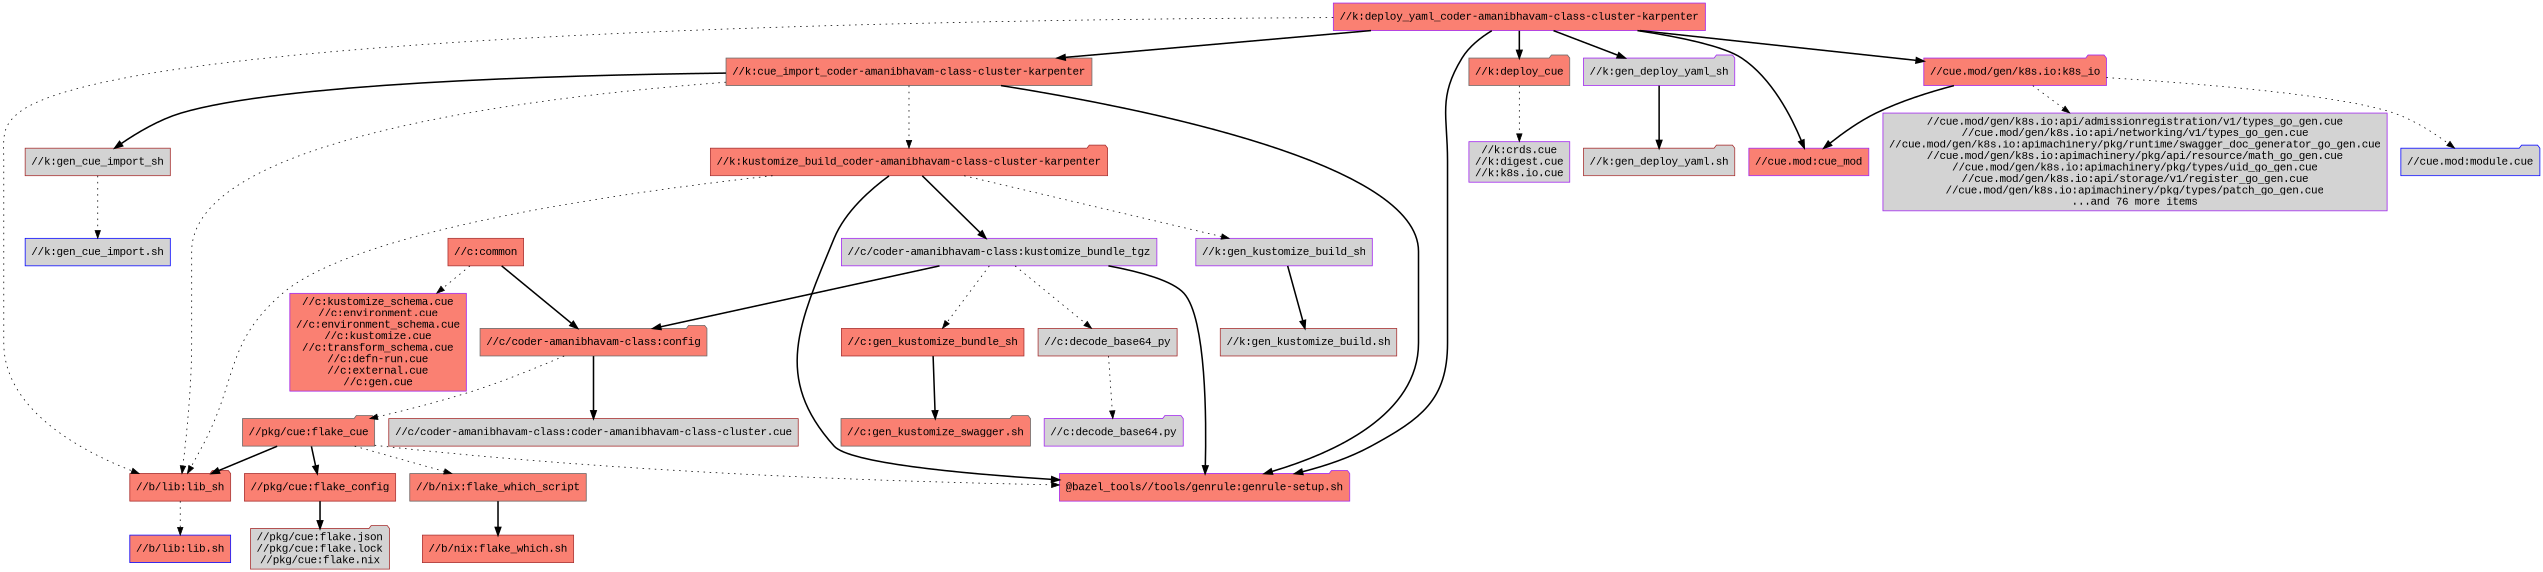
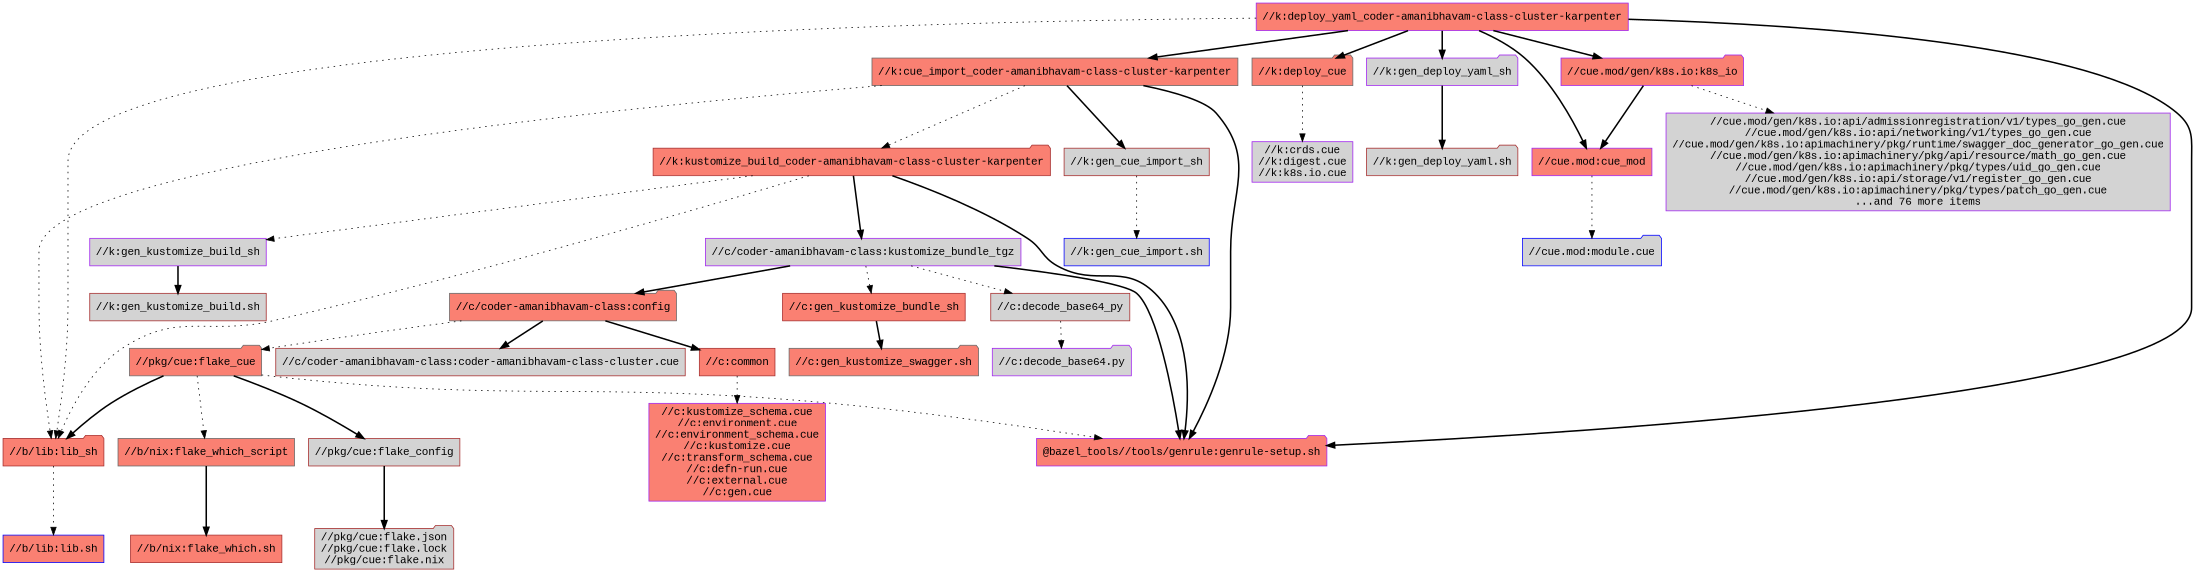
(2282, 93) -> (1592, 203)
(537, 295) -> (649, 334)
(320, 487) -> (384, 452)
